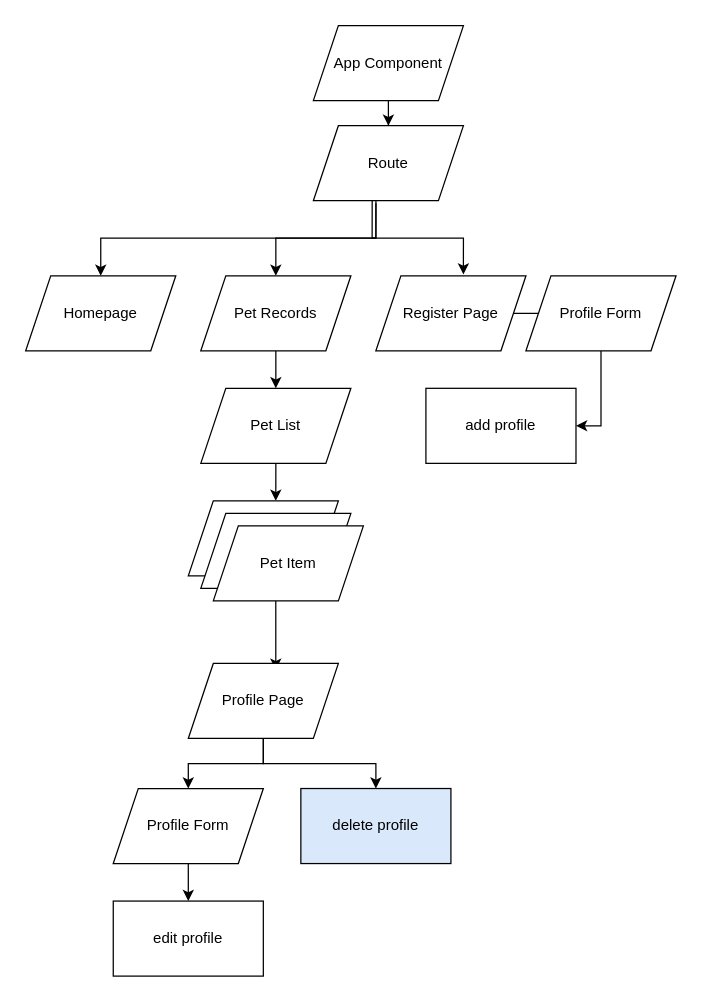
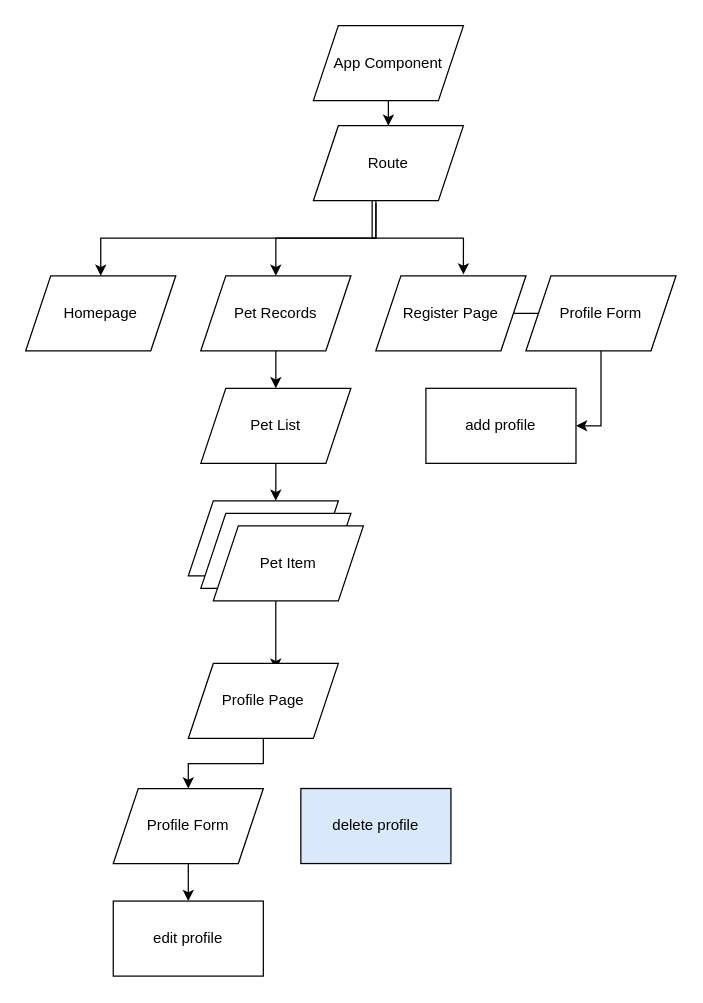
(329, 763) -> none
